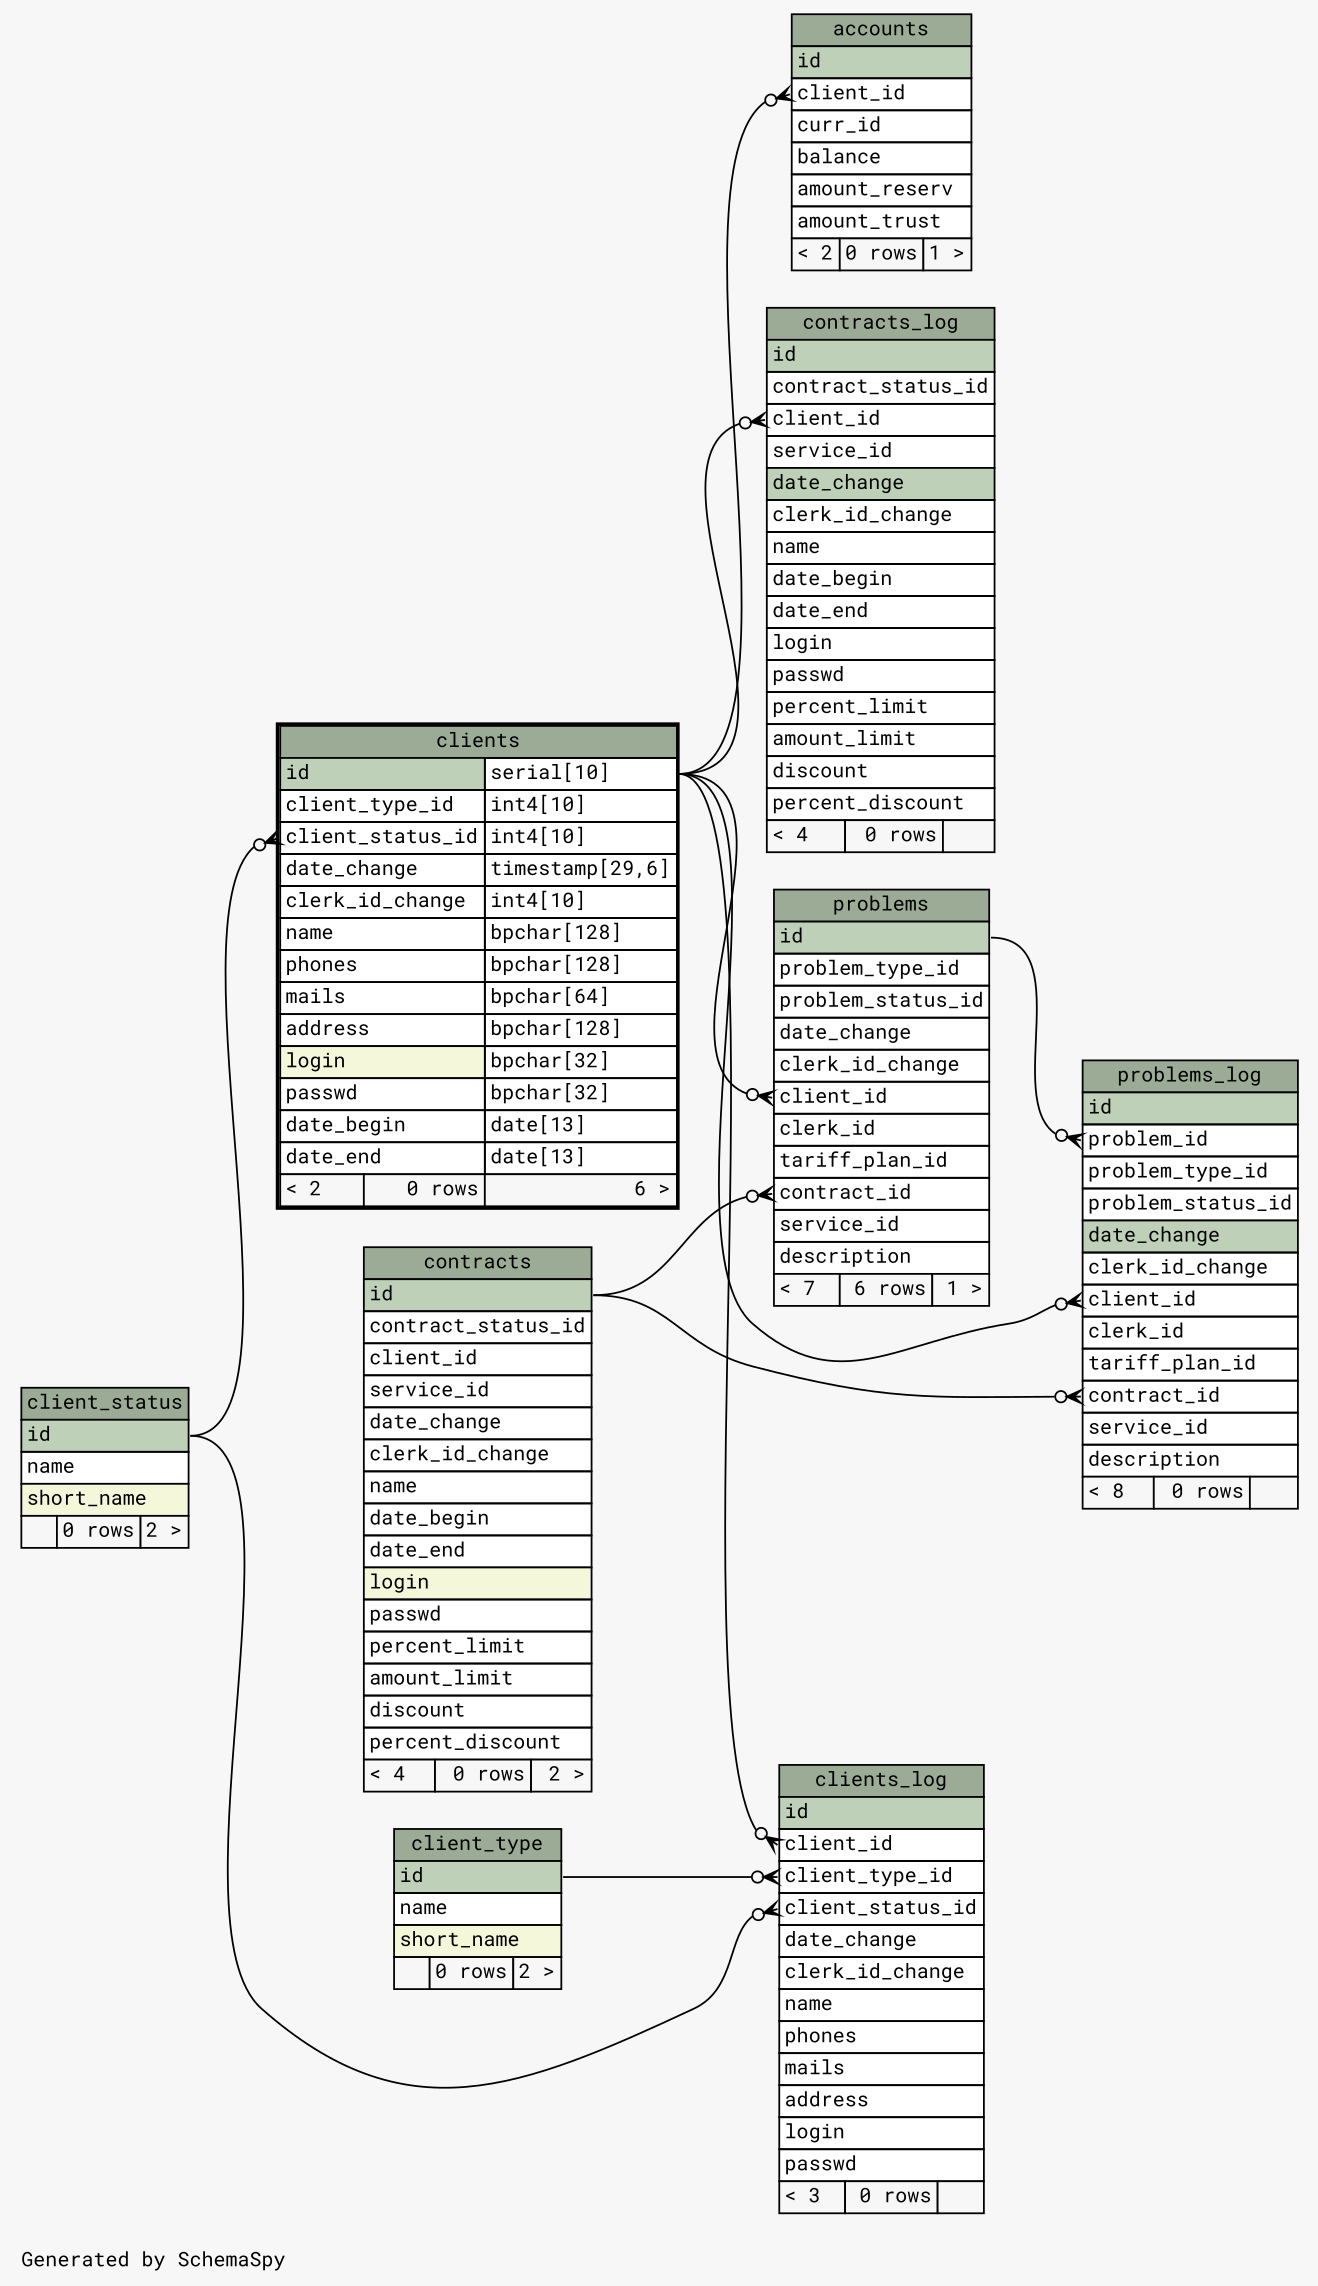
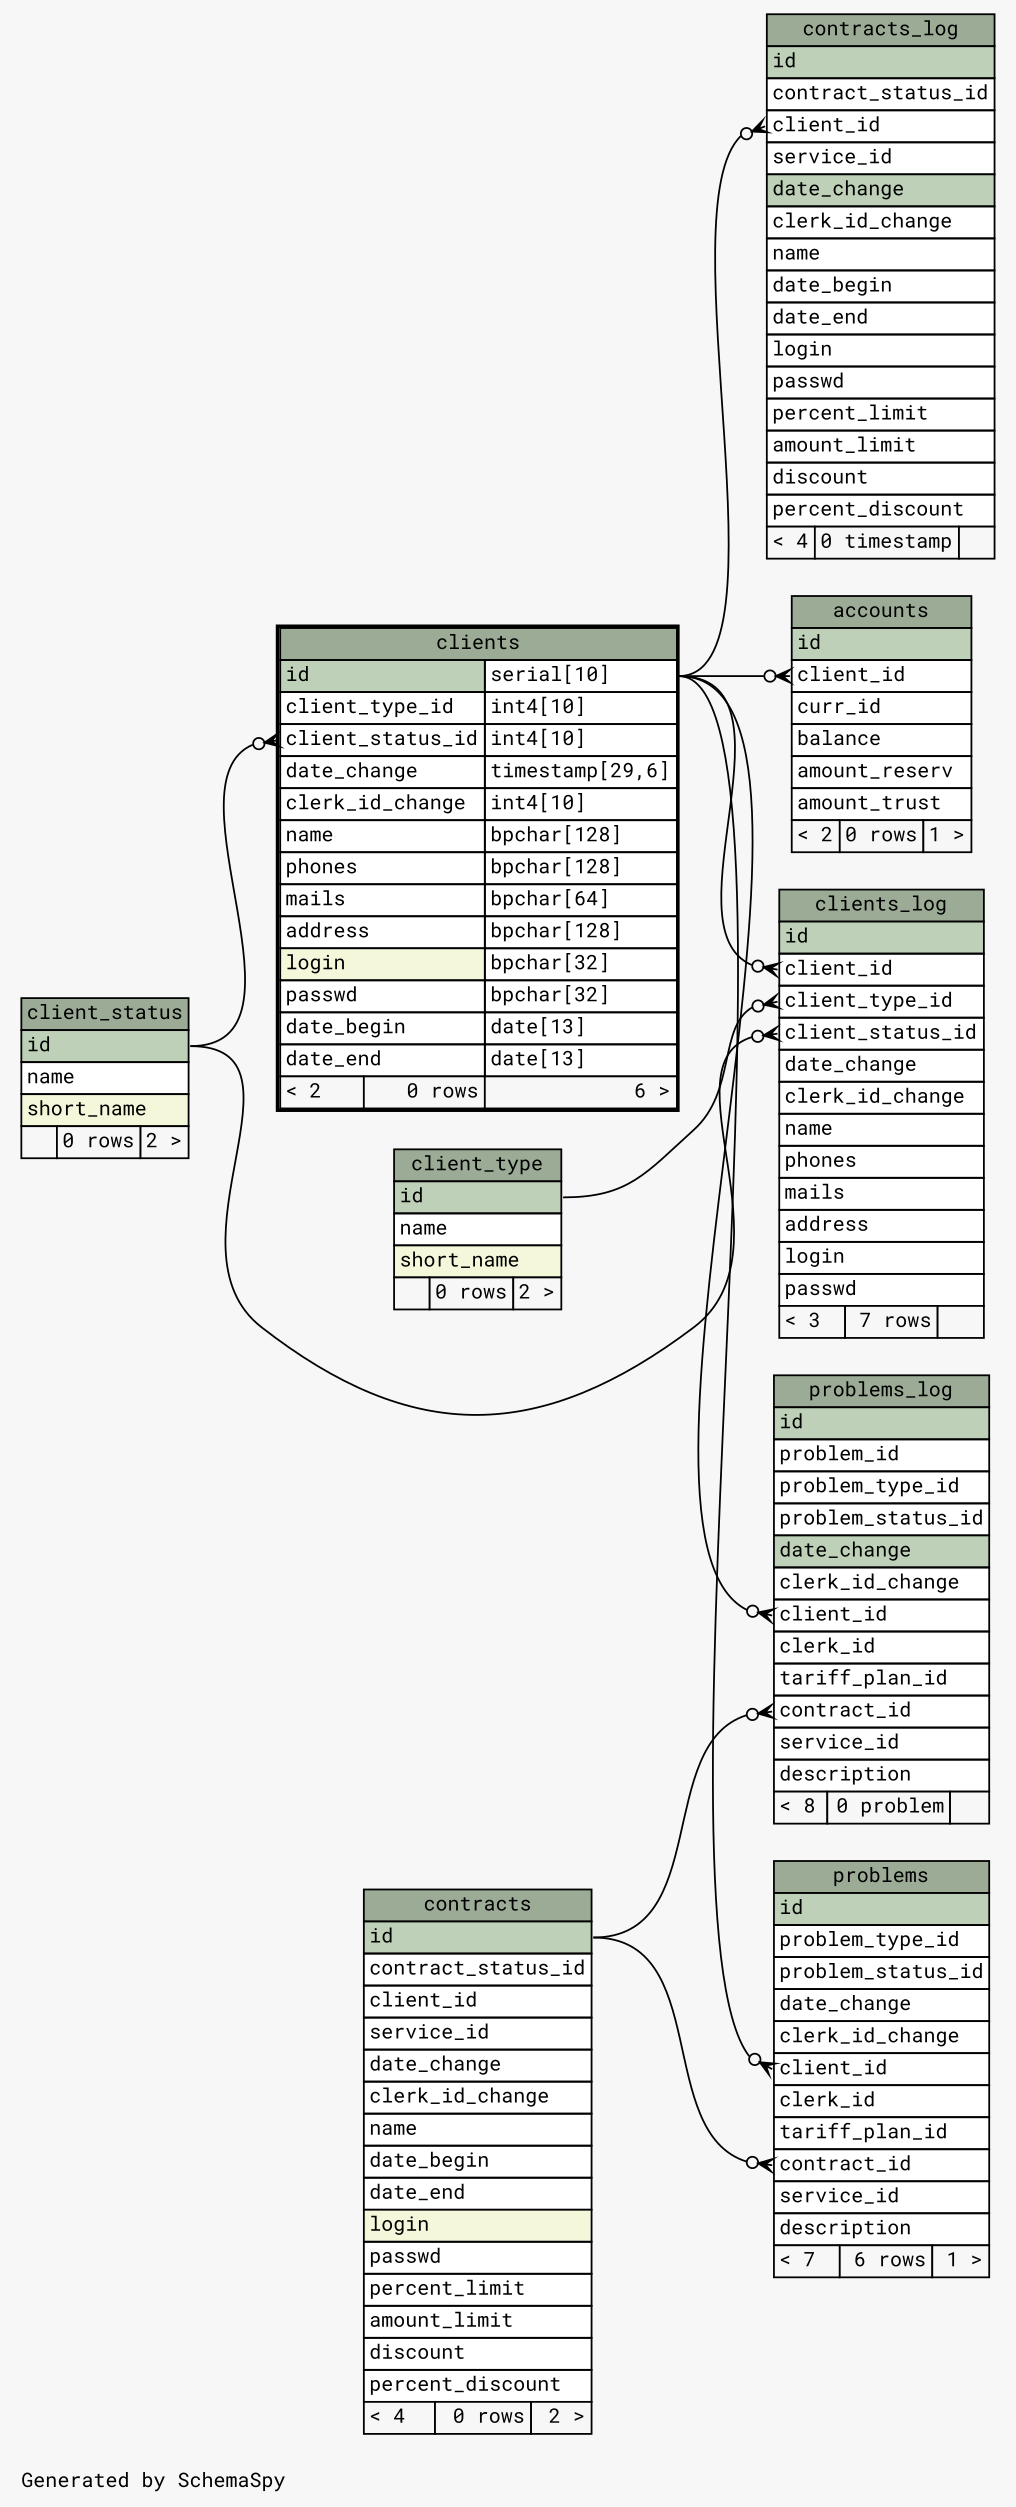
(901, 835) -> (887, 542)
(1036, 1026) -> none
(1208, 1492) -> (890, 1807)
(896, 2196) -> (896, 1321)
